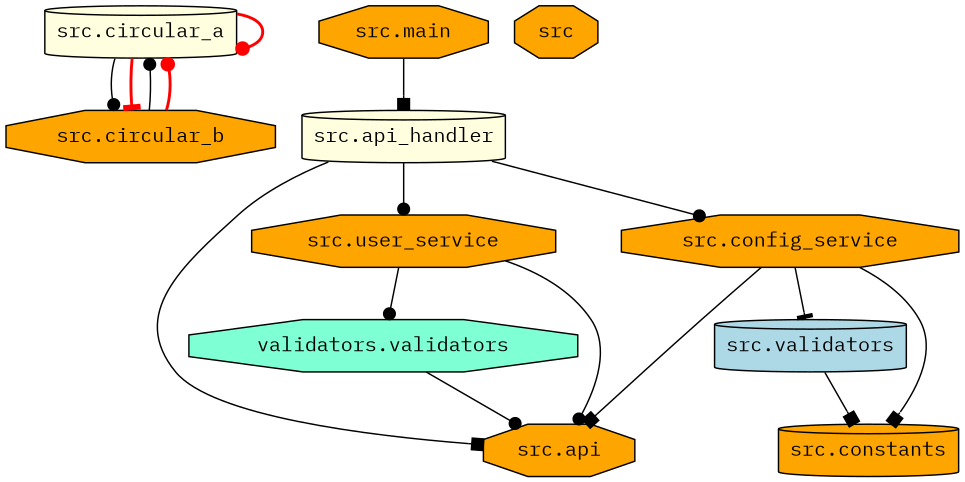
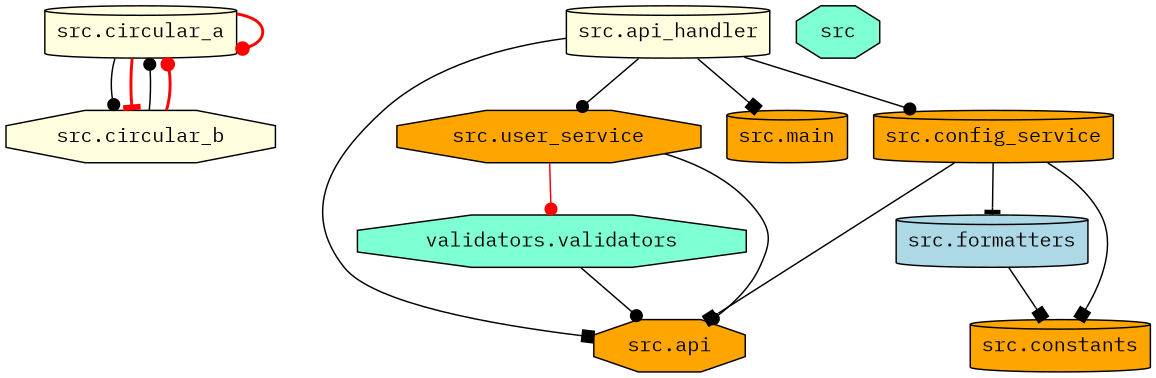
(404, 32) -> (787, 137)
(556, 32) -> (838, 32)
(404, 77) -> (722, 80)
(141, 137) -> (141, 137)
(790, 241) -> (993, 137)
(395, 288) -> (550, 183)
(810, 346) -> (992, 241)
